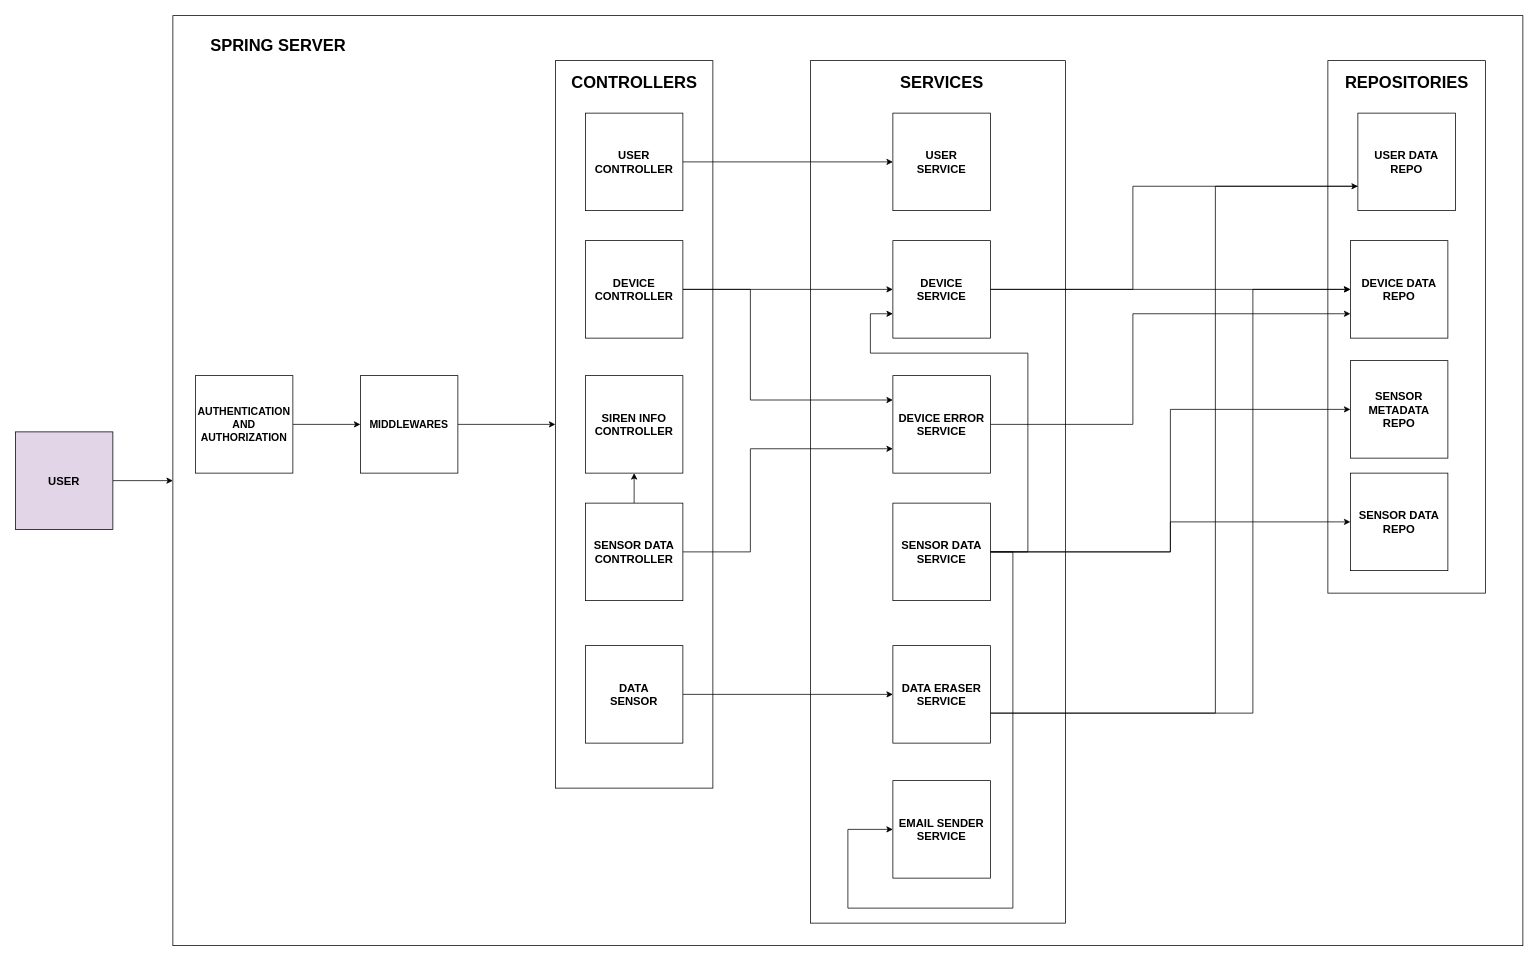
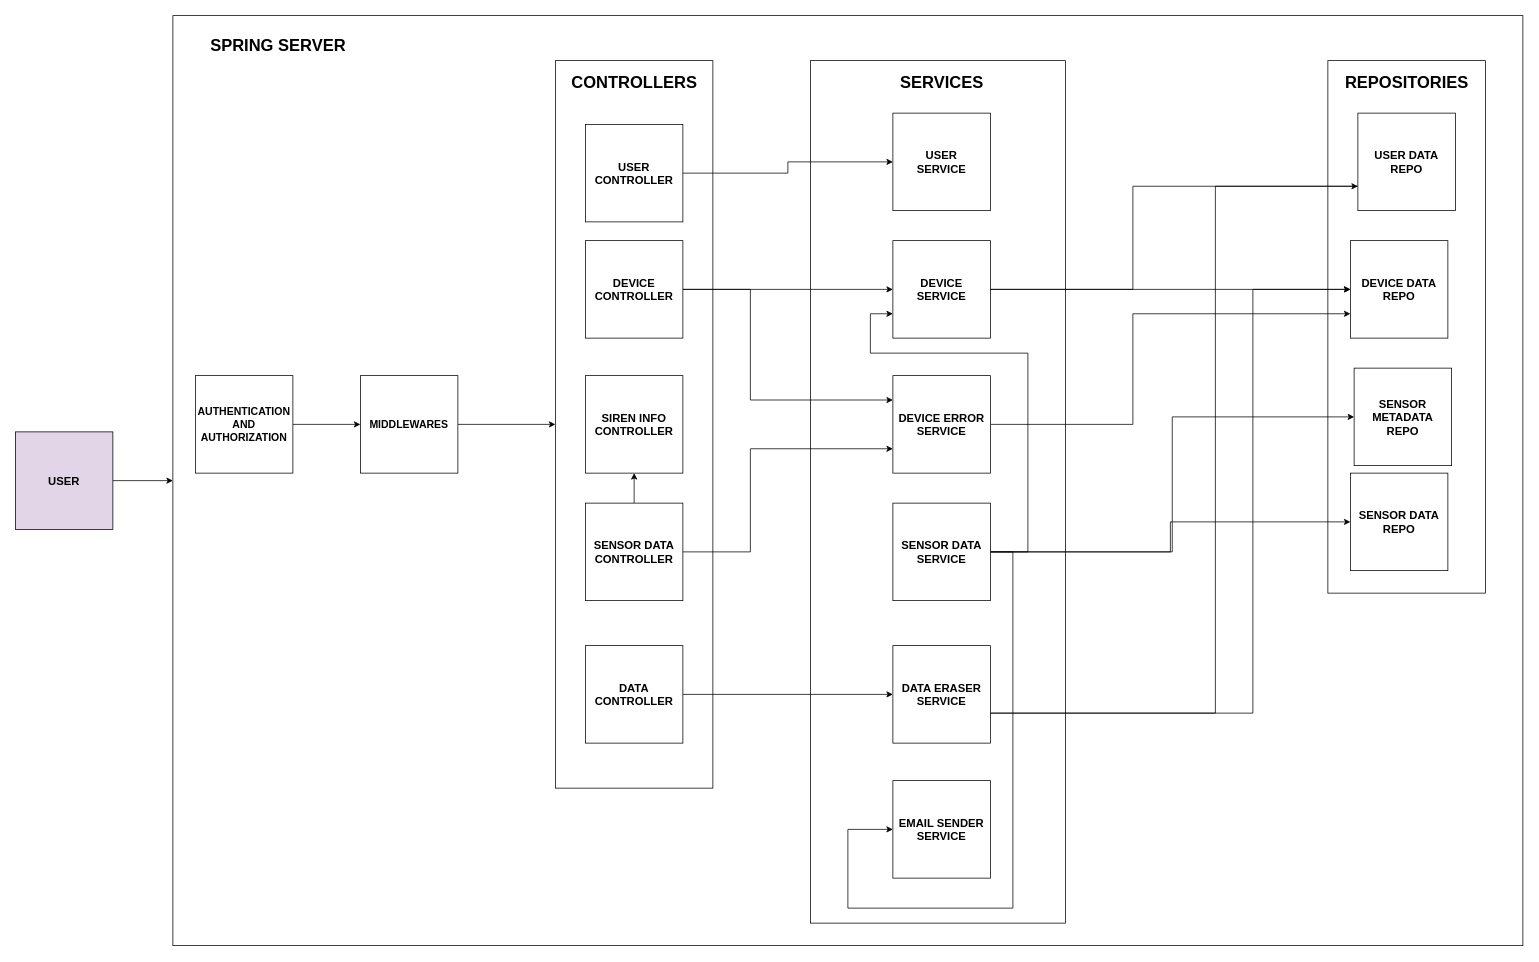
(634, 162) -> (634, 173)
(1399, 409) -> (1403, 417)
(634, 694) -> (634, 694)
